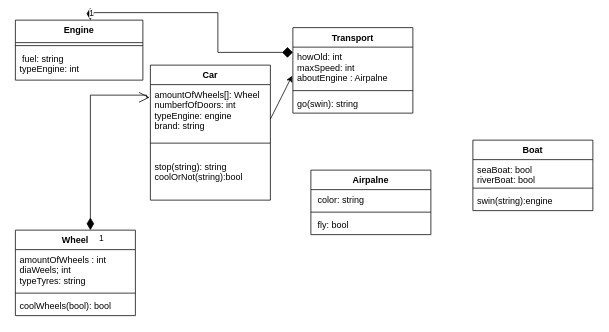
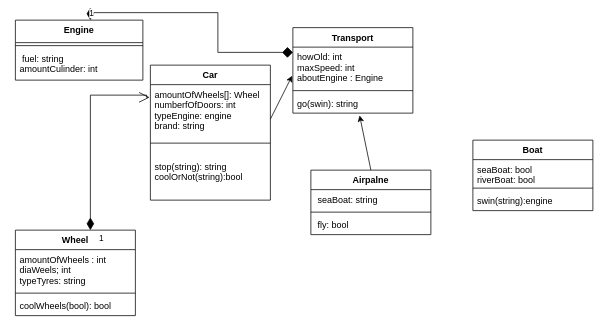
(320, 57) -> (320, 57)
(45, 59) -> (45, 59)
none -> (366, 145)
(343, 200) -> (349, 200)
